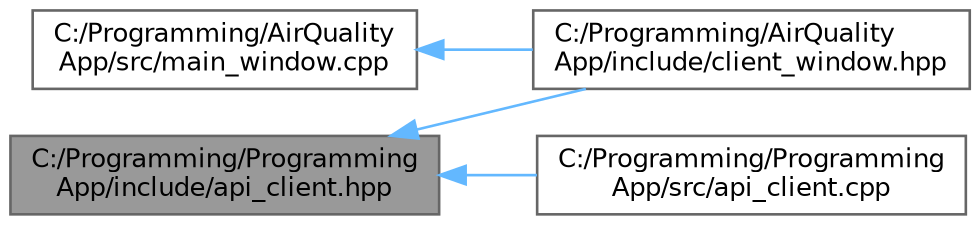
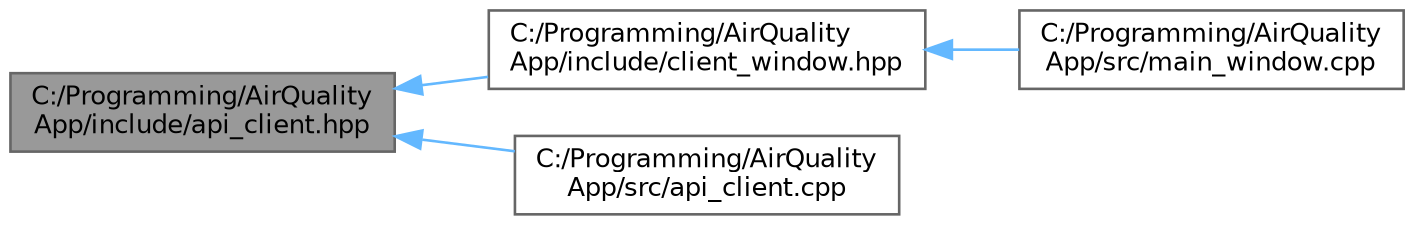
(488, 50) -> (986, 50)
(225, 175) -> (203, 112)
(751, 175) -> (707, 175)
